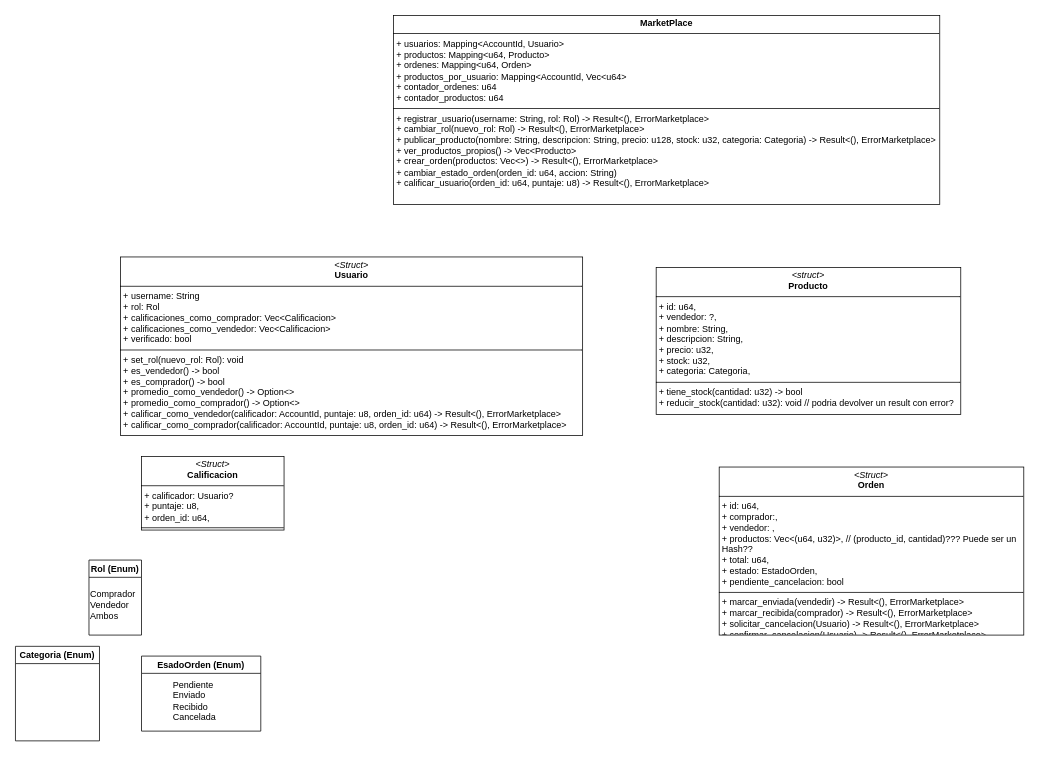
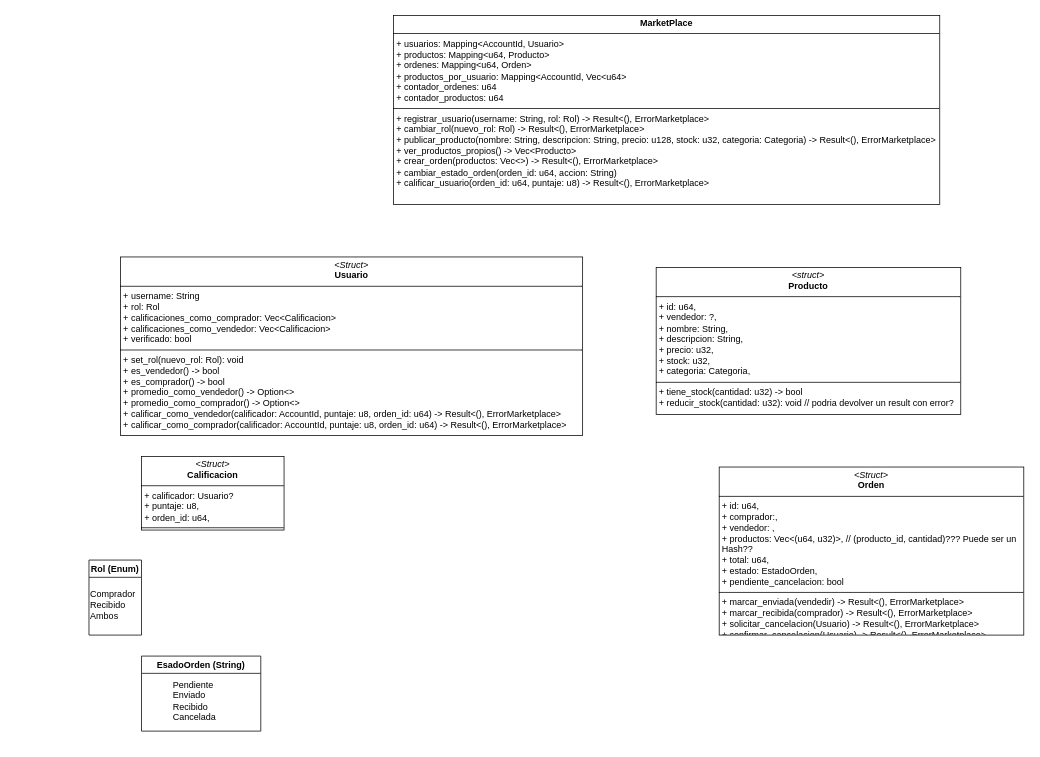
(113, 605) -> (113, 605)
(201, 665) -> (201, 665)
(57, 693) -> none
